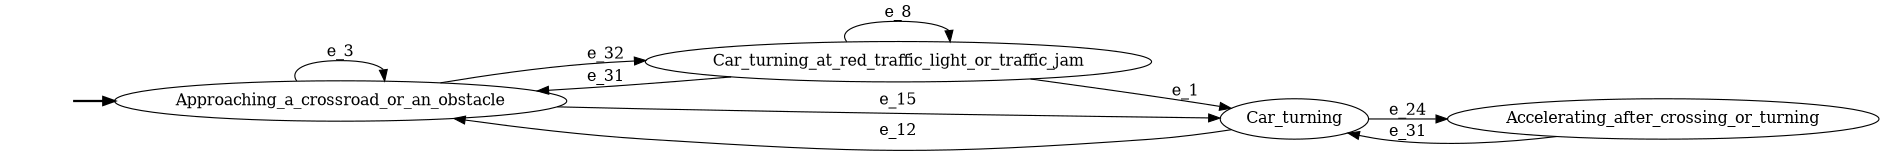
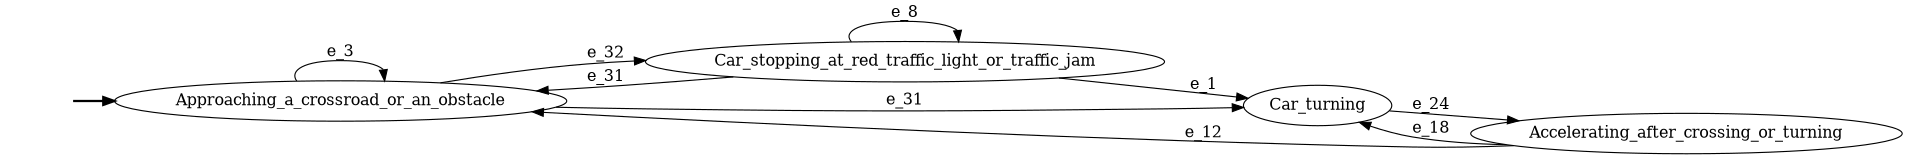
(898, 62) -> (905, 62)
(898, 100) -> (905, 100)
(1408, 132) -> (1431, 128)
(848, 150) -> (1028, 135)
